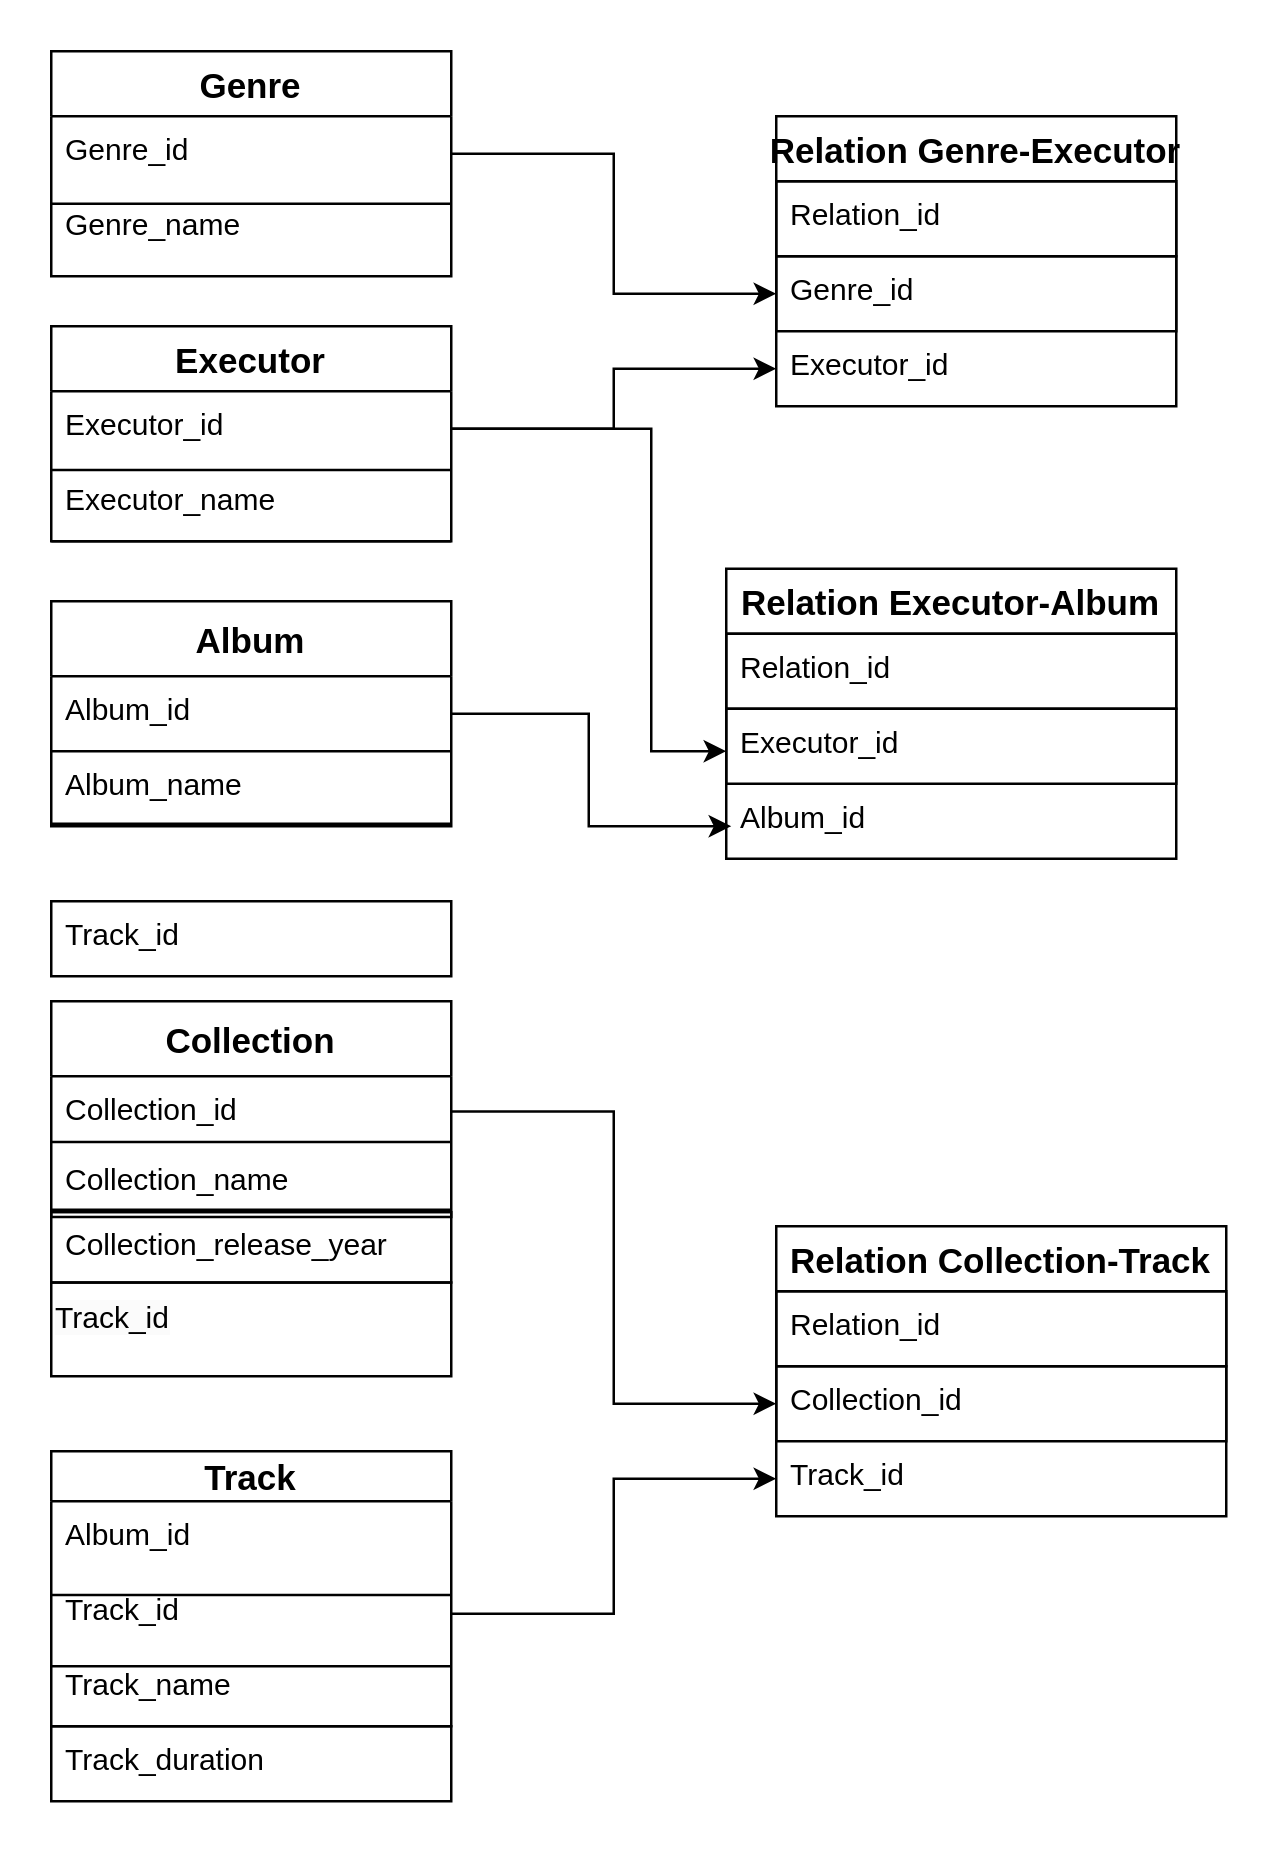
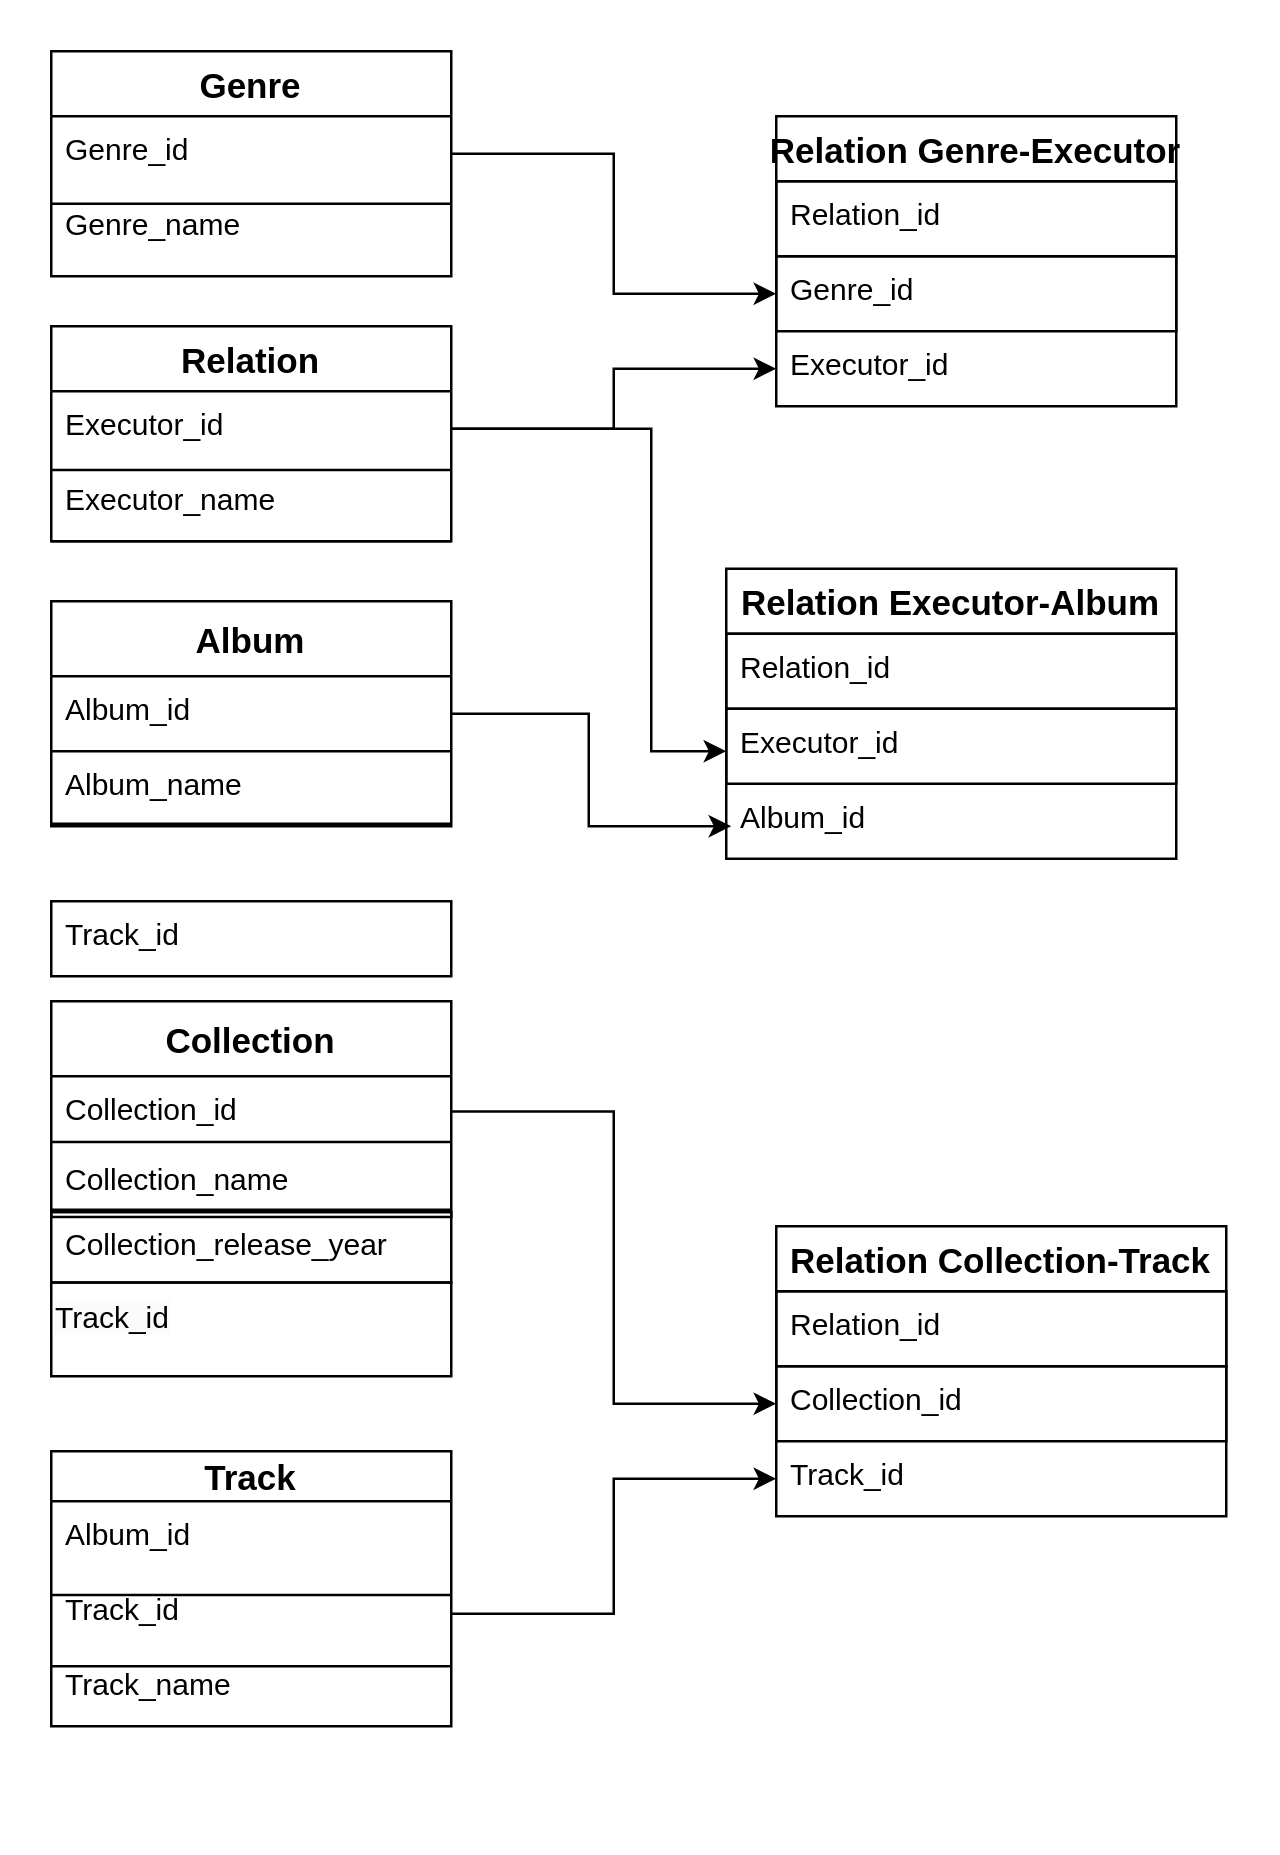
(250, 361) -> (250, 361)
(251, 1764) -> none
